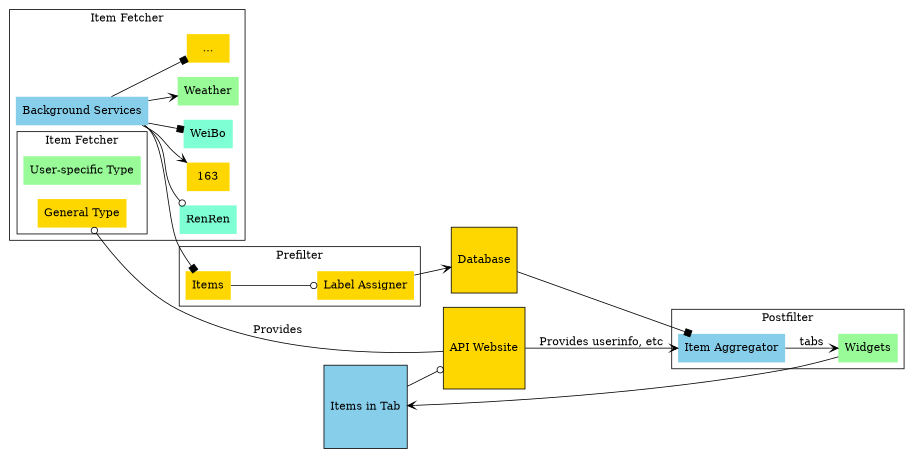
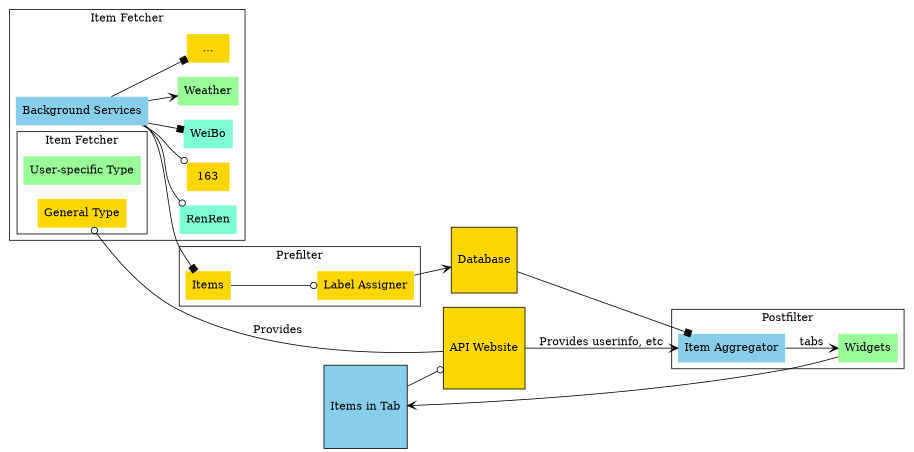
(164, 142) -> (165, 142)
